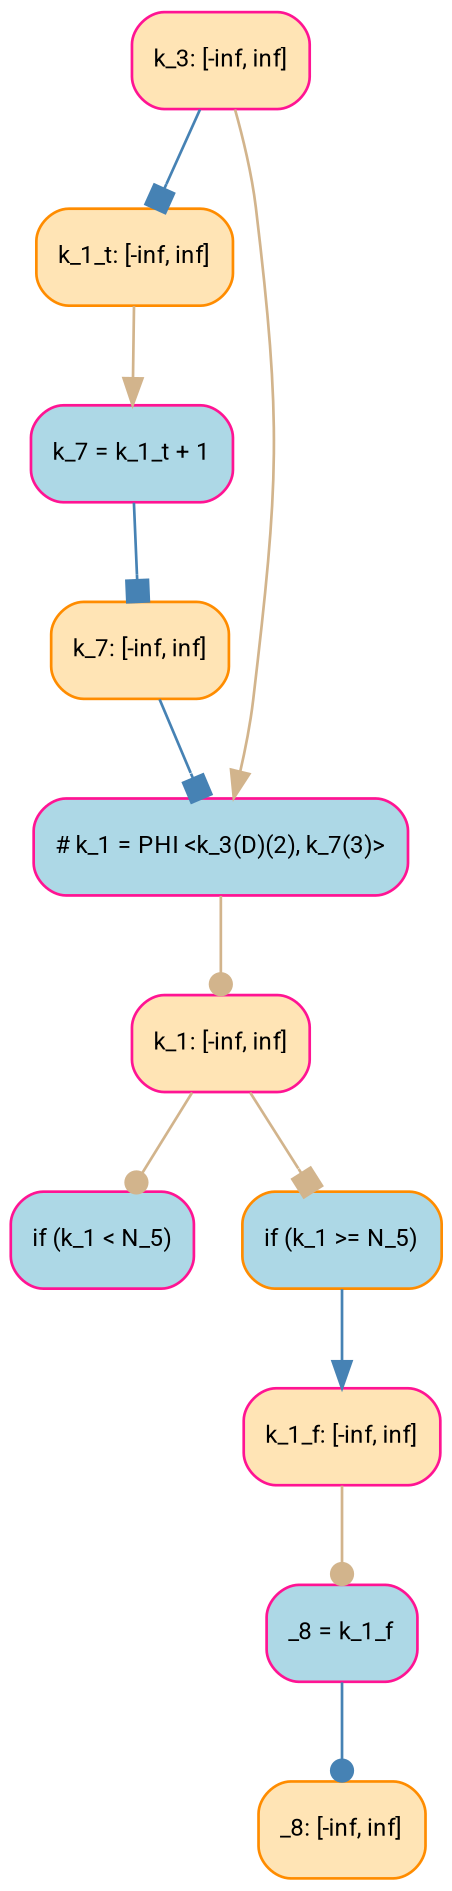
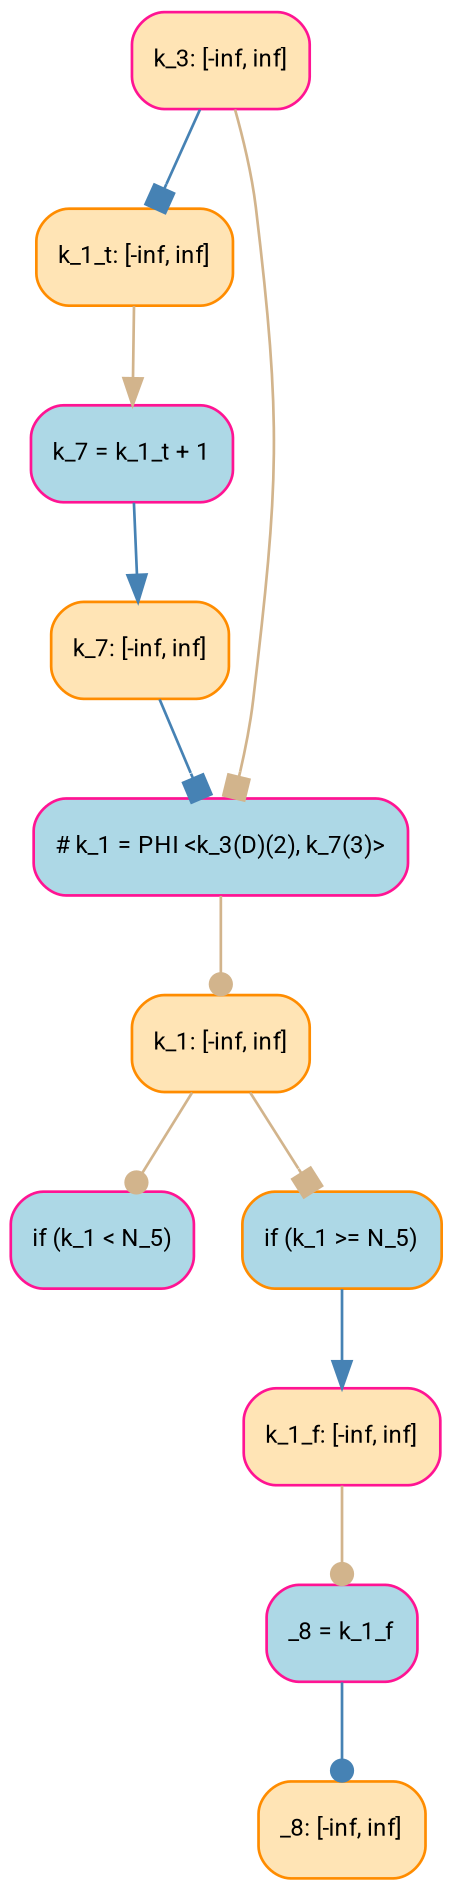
(274, 440) -> (274, 440)
(135, 539) -> (135, 539)
(221, 1044) -> (221, 1044)
